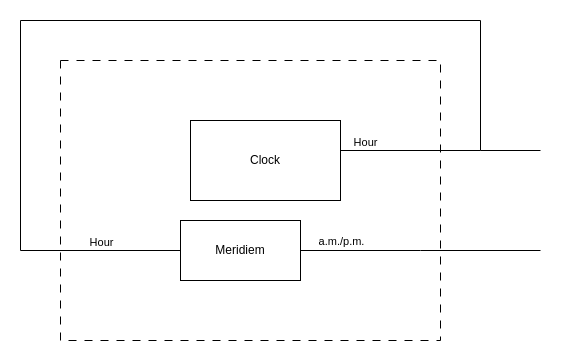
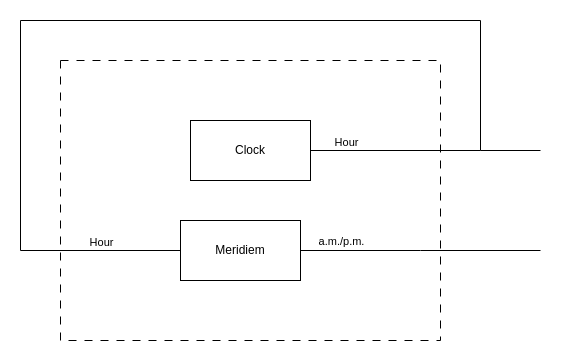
(266, 161) -> (251, 151)
